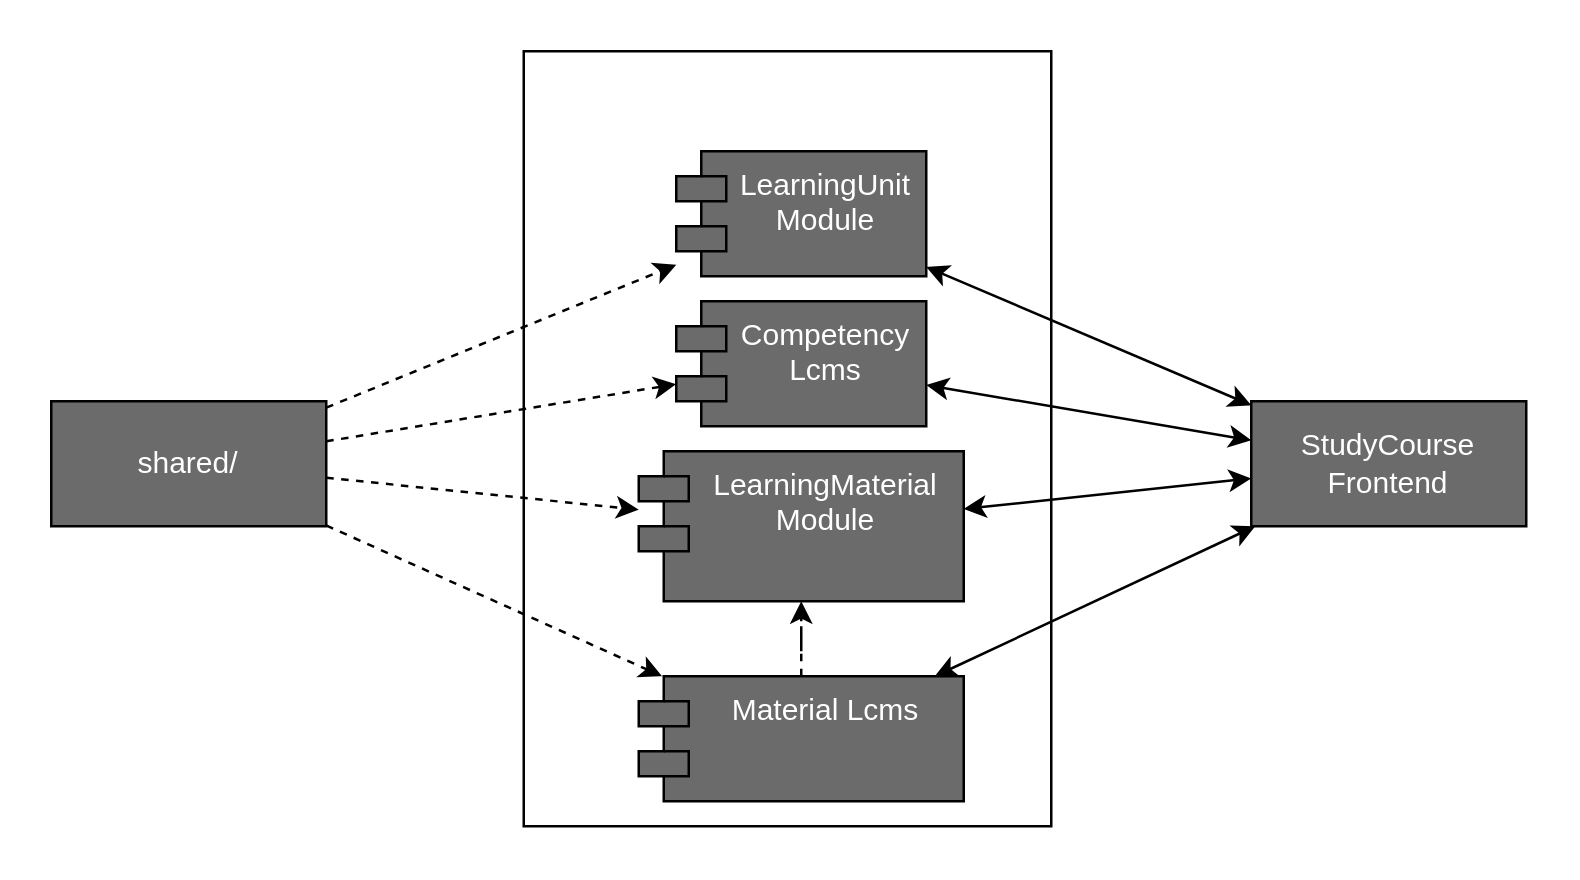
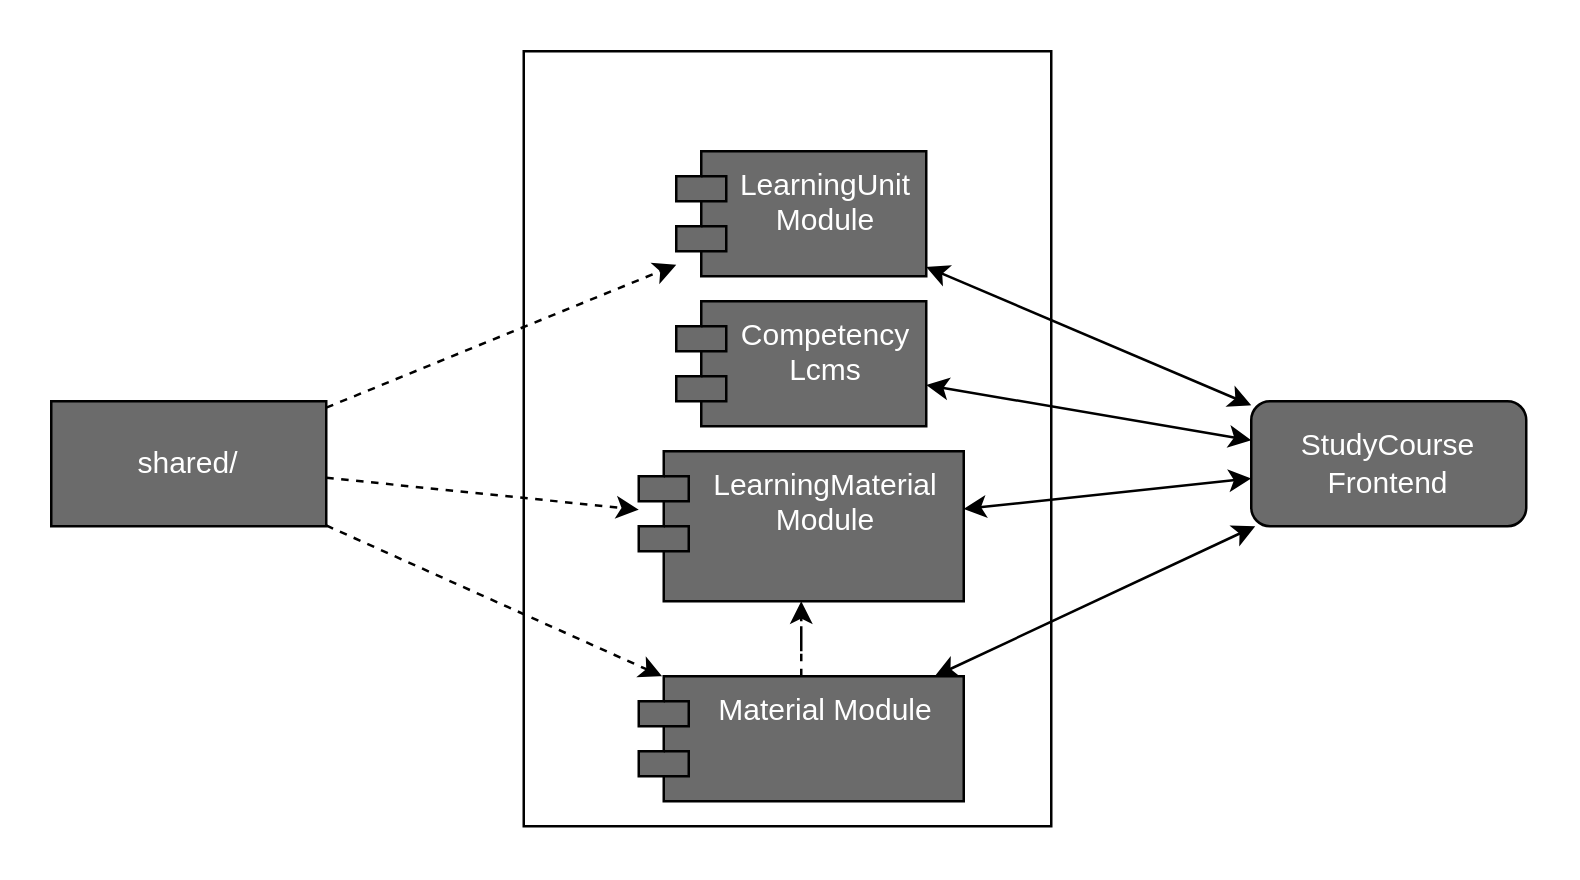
(493, 414) -> none
(1389, 464) -> (1389, 464)
(826, 712) -> (826, 712)
